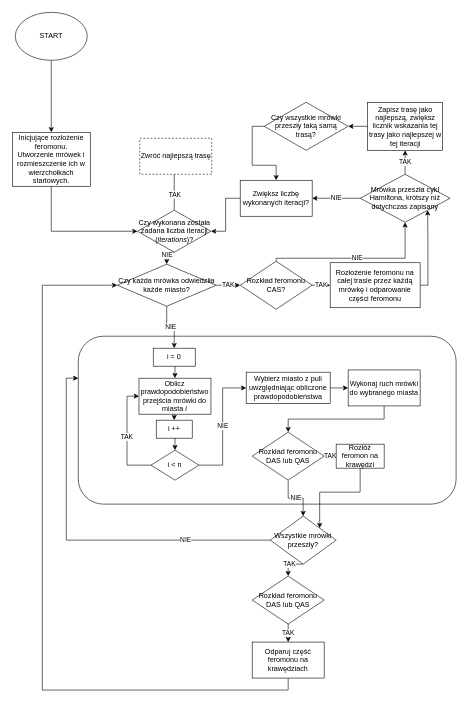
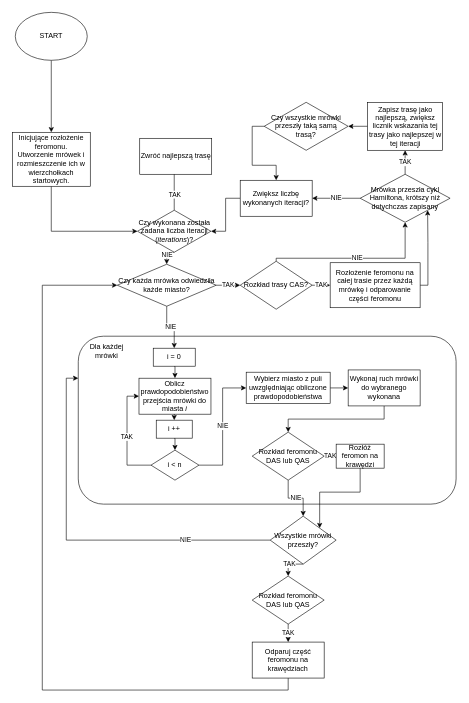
(176, 156) -> (176, 156)
(276, 285) -> (276, 285)
none -> (107, 351)
(384, 388) -> (384, 388)
